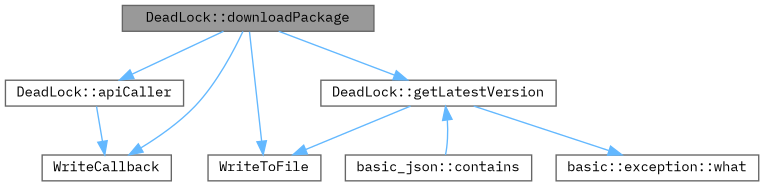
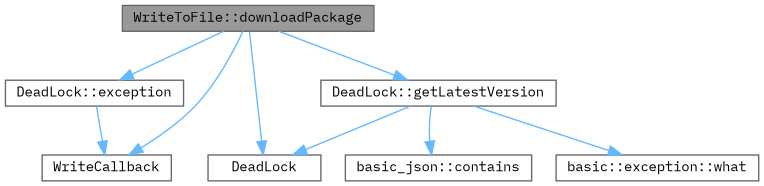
(248, 18) -> (248, 18)
(95, 93) -> (95, 93)
(448, 138) -> (429, 124)
(264, 168) -> (264, 168)
